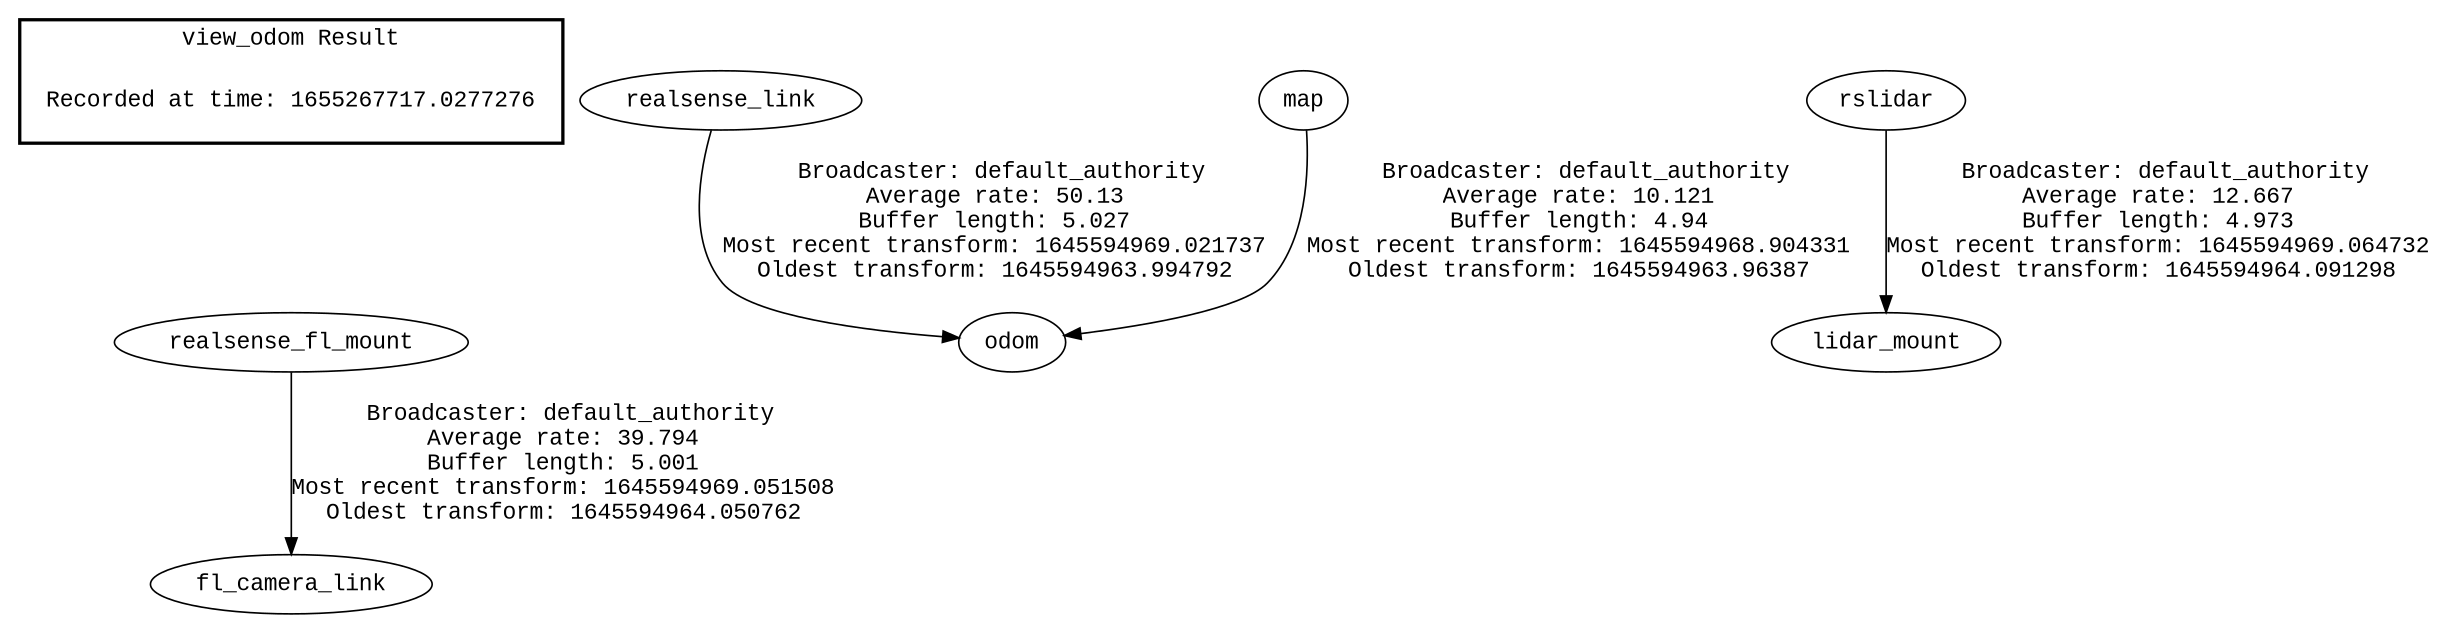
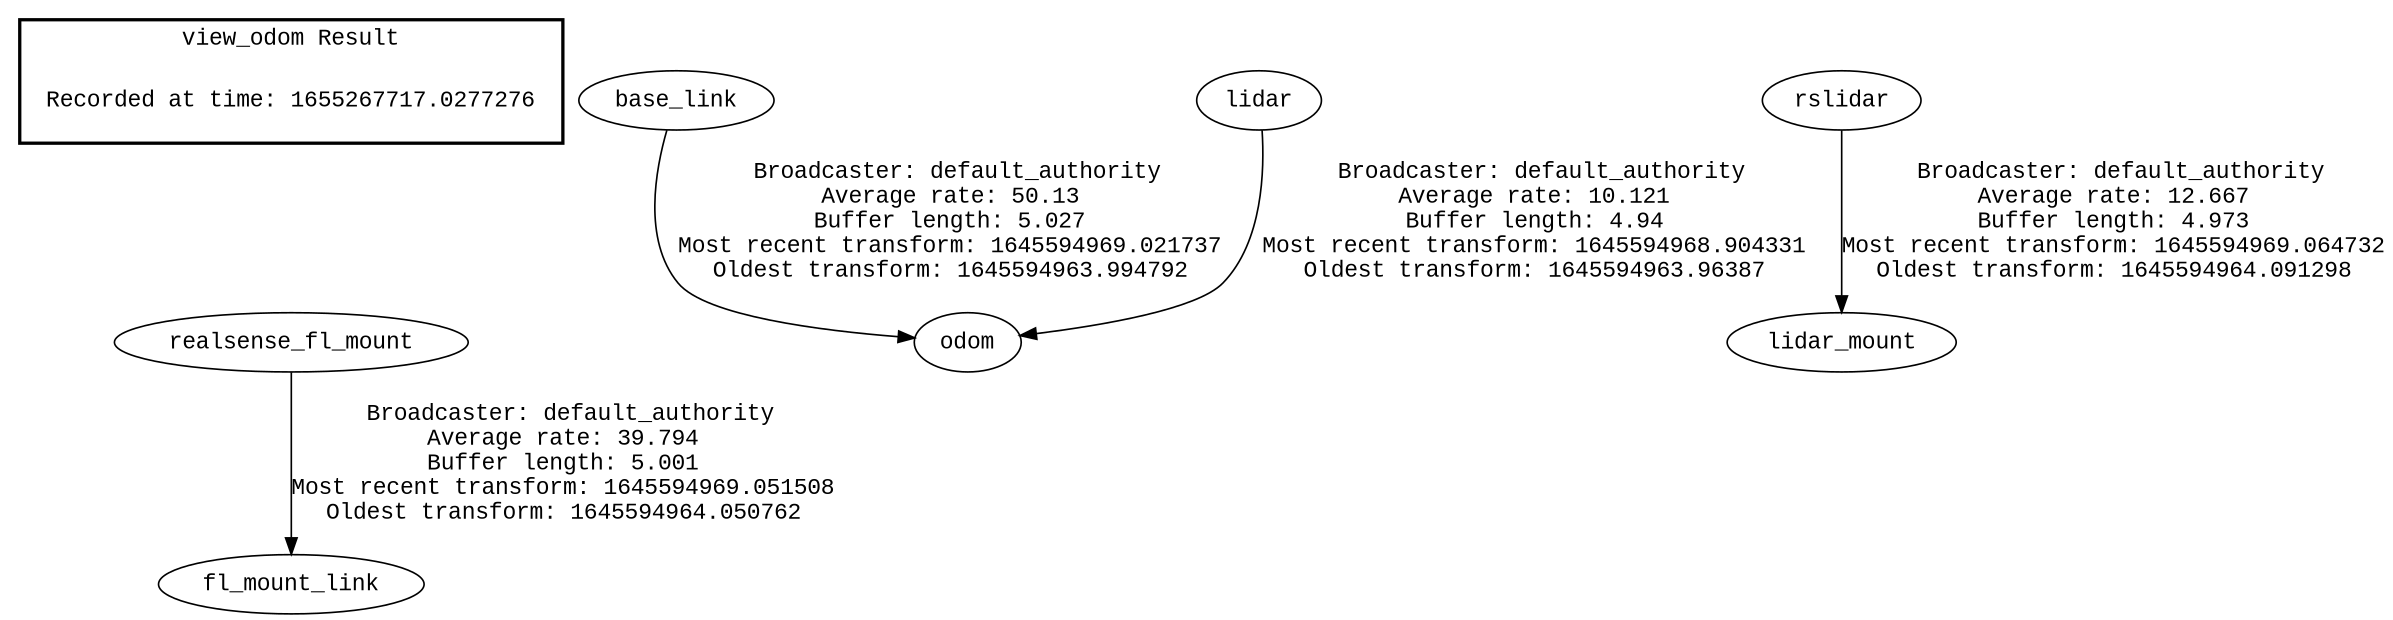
(721, 100) -> (676, 100)
(1304, 100) -> (1259, 100)
(291, 584) -> (291, 584)
